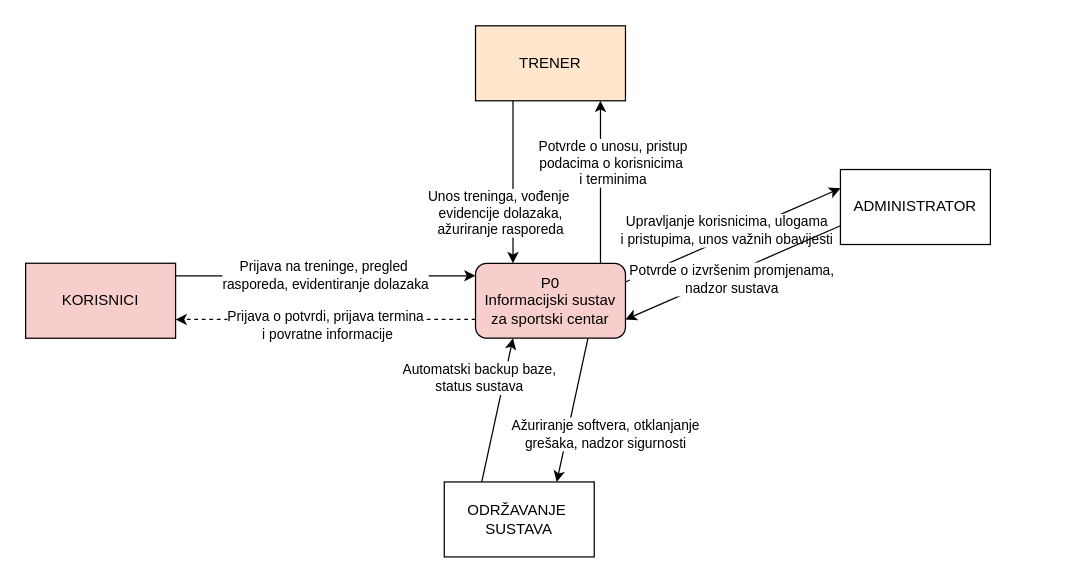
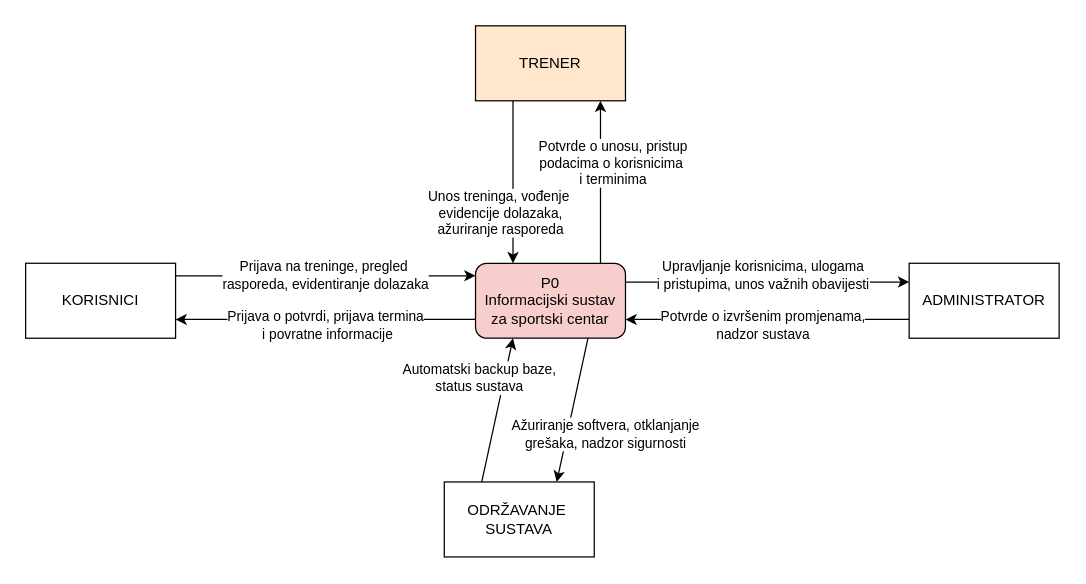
(916, 207) -> (984, 301)
(101, 301) -> (101, 301)
(448, 319) -> (448, 319)
